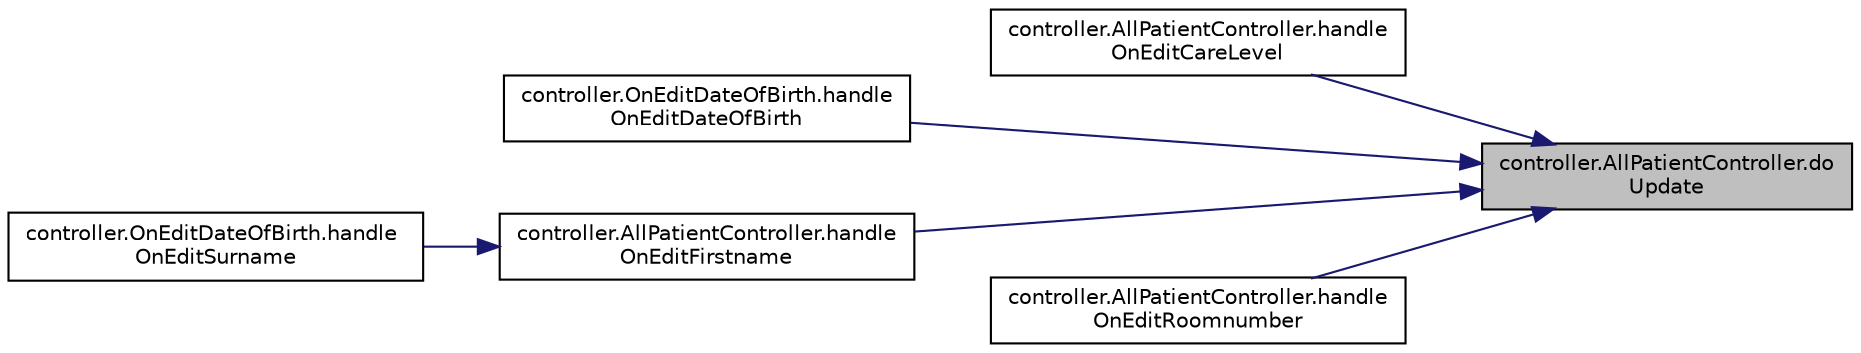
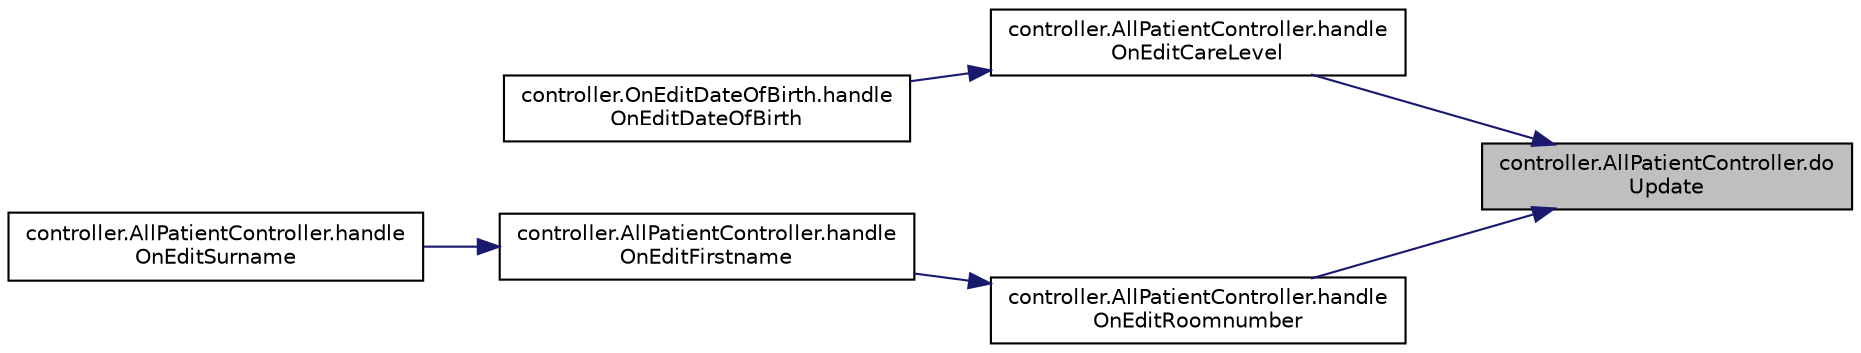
(1186, 142) -> (940, 77)
(1188, 212) -> (942, 277)
(216, 247) -> (216, 247)
